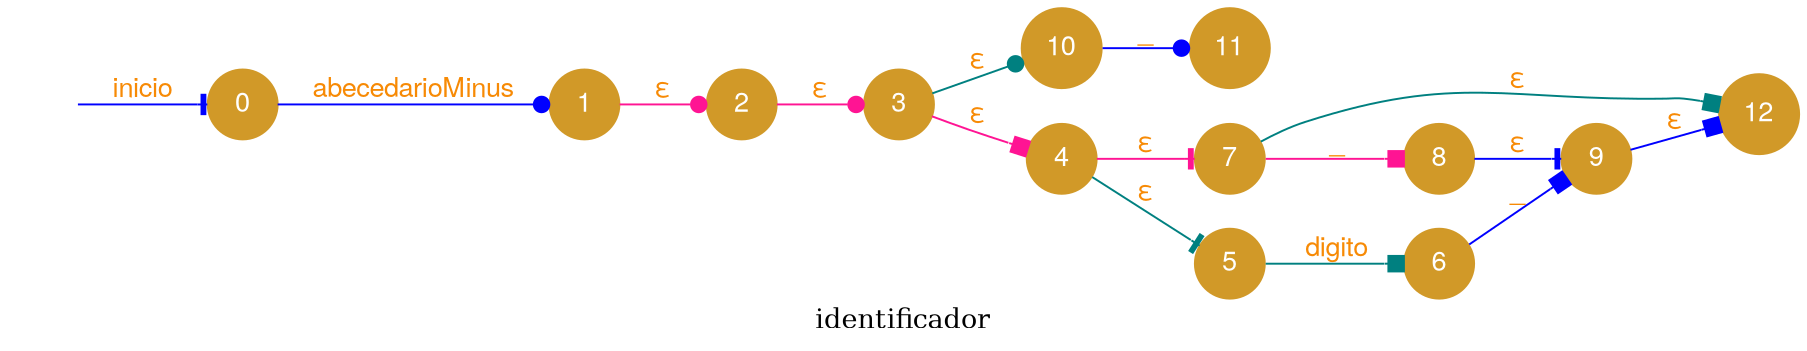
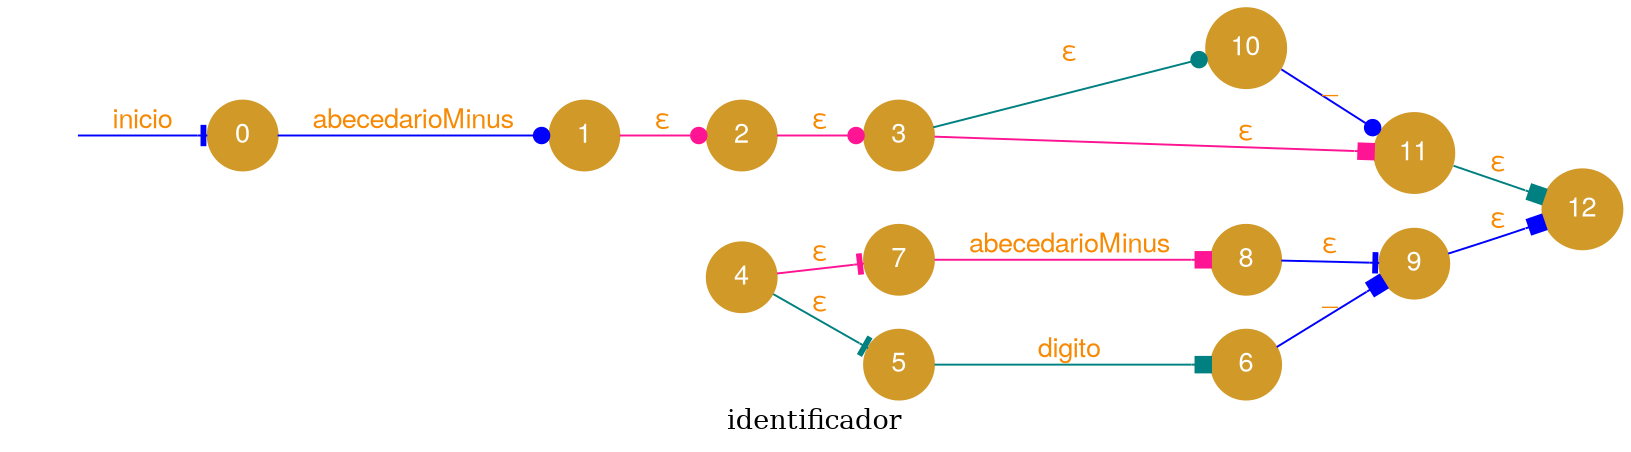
(1477, 93) -> (1489, 178)
(970, 130) -> (1144, 144)
(1337, 144) -> (1070, 245)
